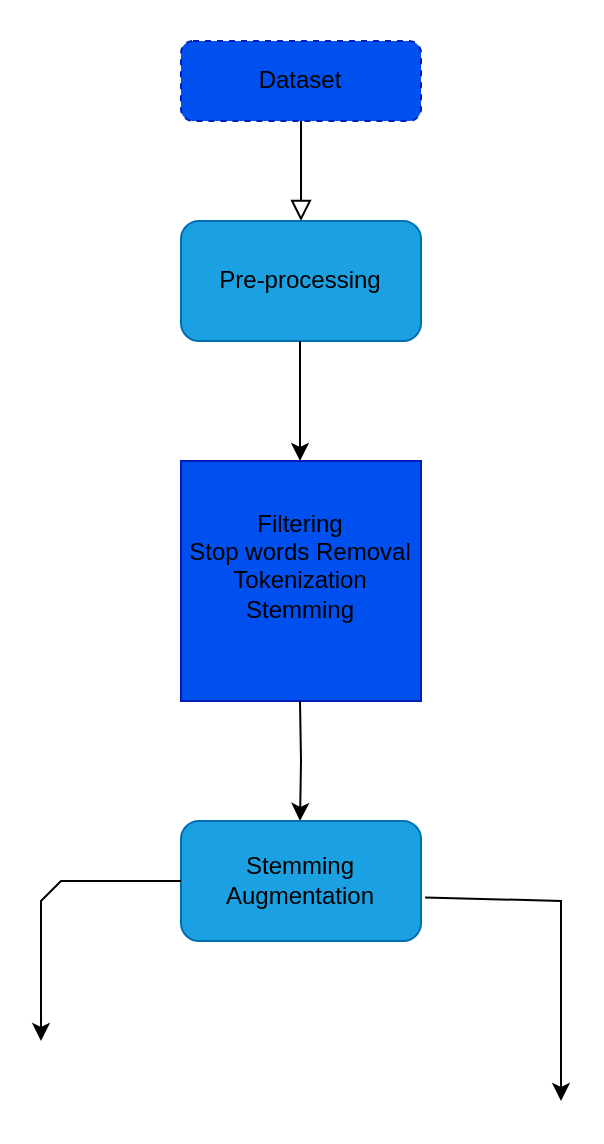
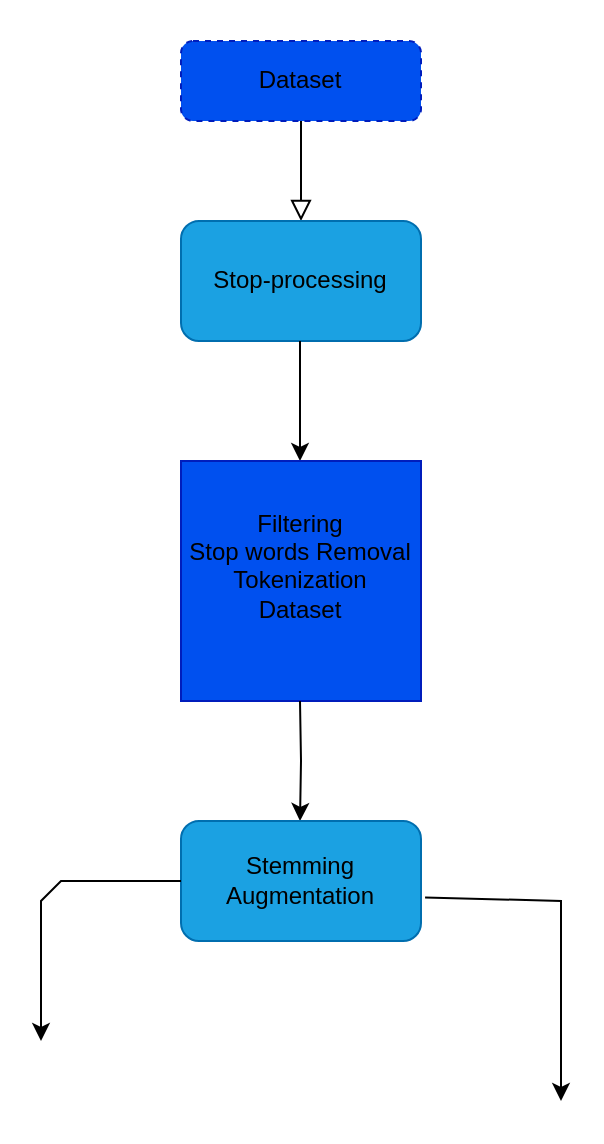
(301, 281) -> (301, 281)
(301, 581) -> (301, 581)
